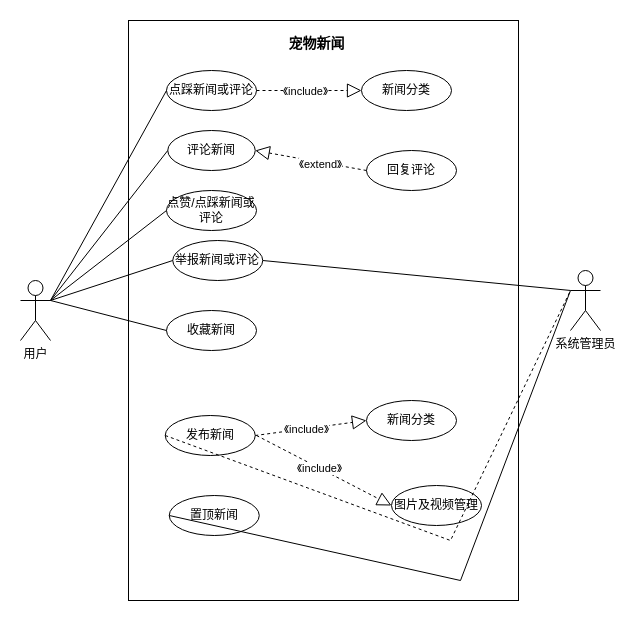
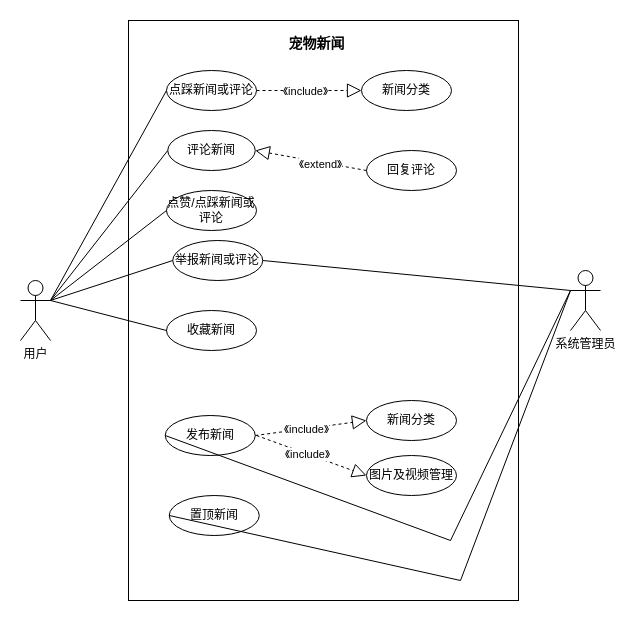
(437, 506) -> (412, 476)
(429, 533) -> (429, 533)
